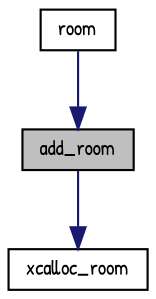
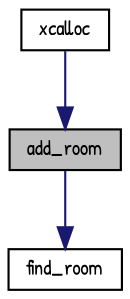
(78, 30) -> (65, 30)
(78, 270) -> (65, 270)
